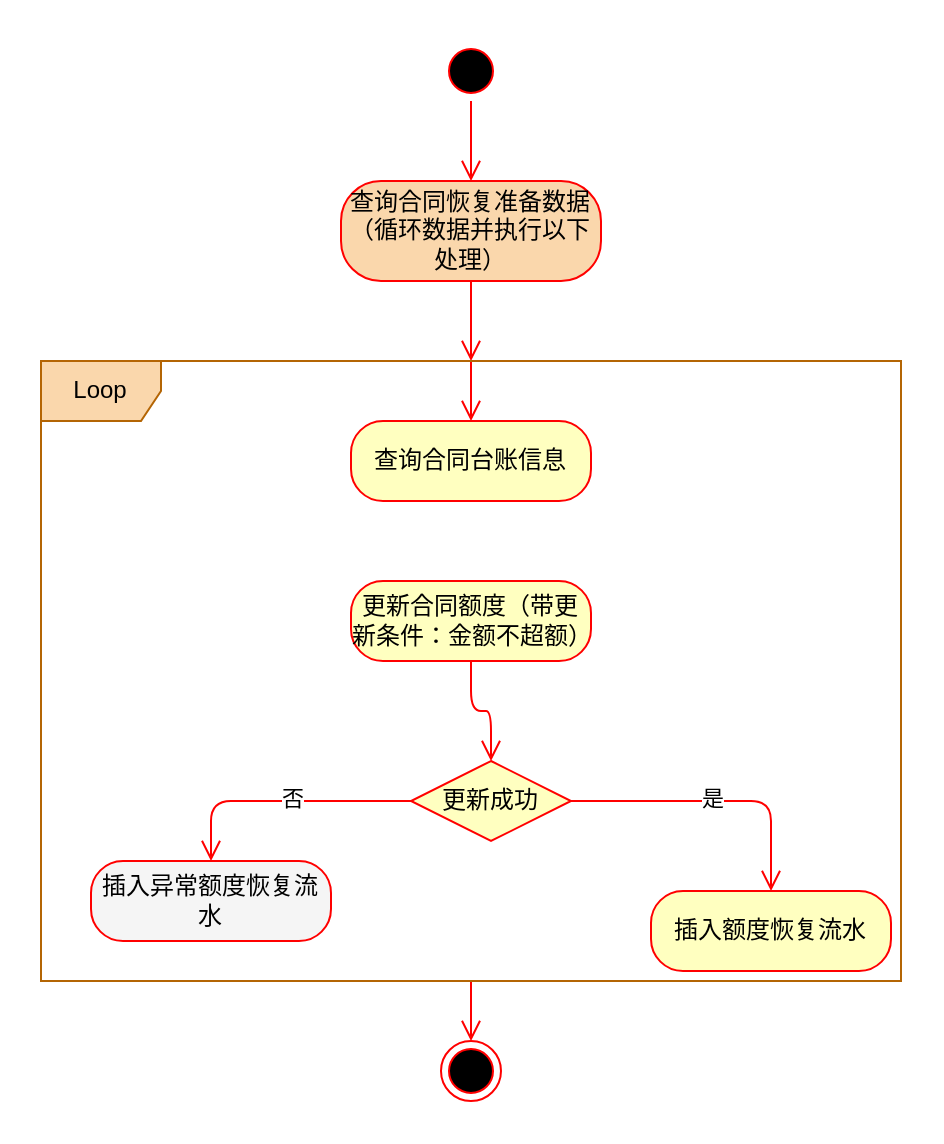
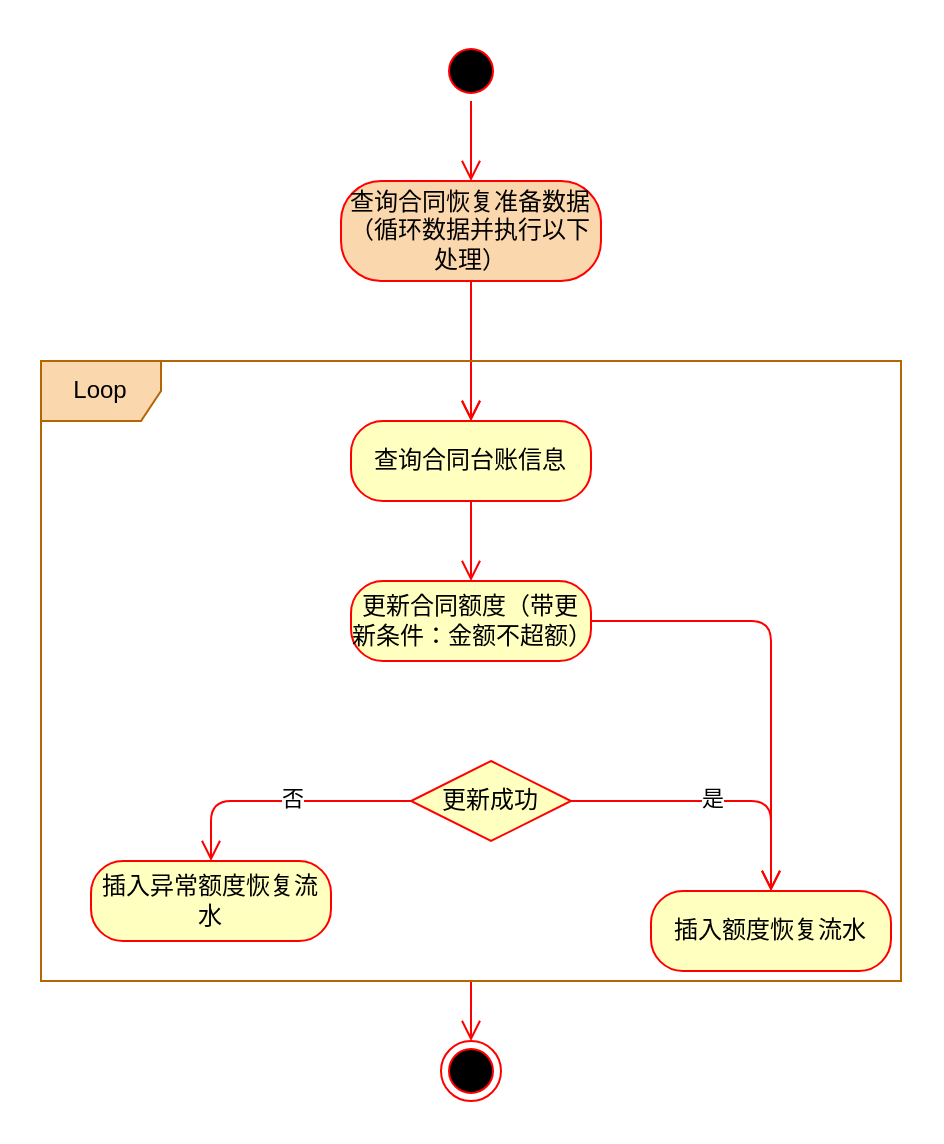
(471, 352) -> (471, 353)
none -> (471, 538)
(479, 711) -> (769, 630)
(211, 901) -> (211, 901)
